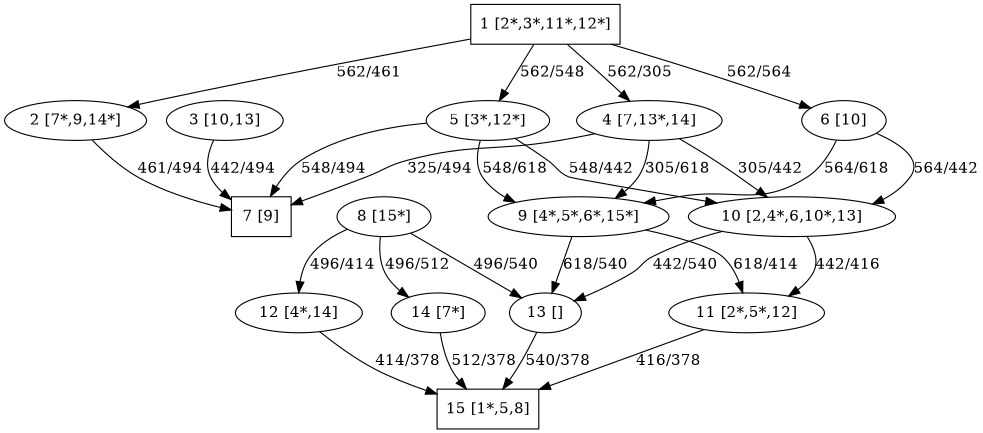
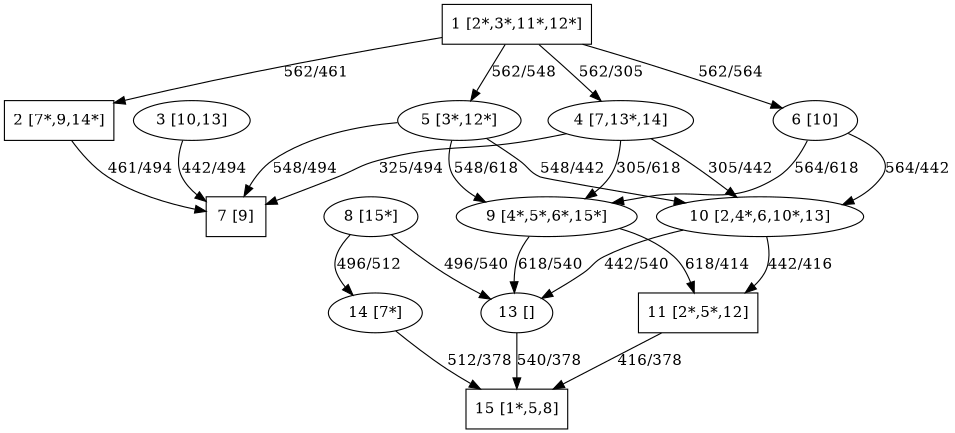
(76, 121) -> (59, 121)
(299, 313) -> none
(747, 313) -> (698, 313)
